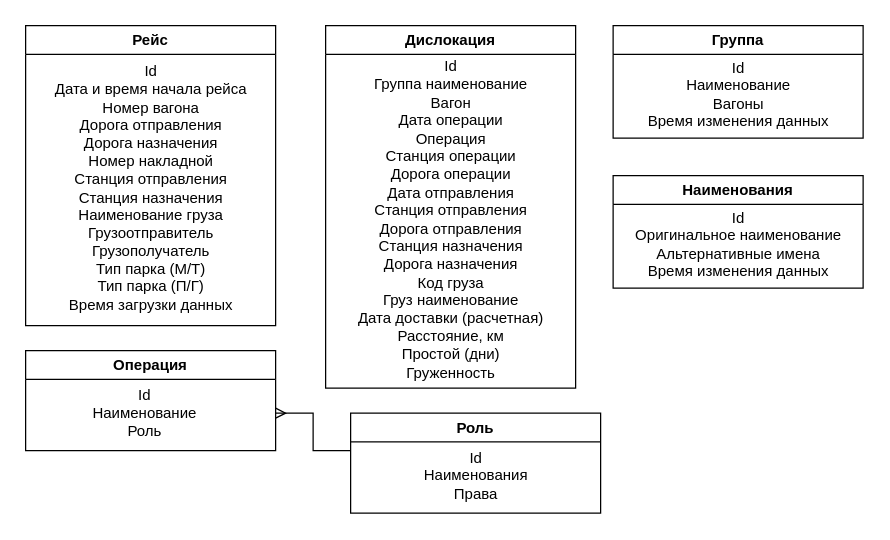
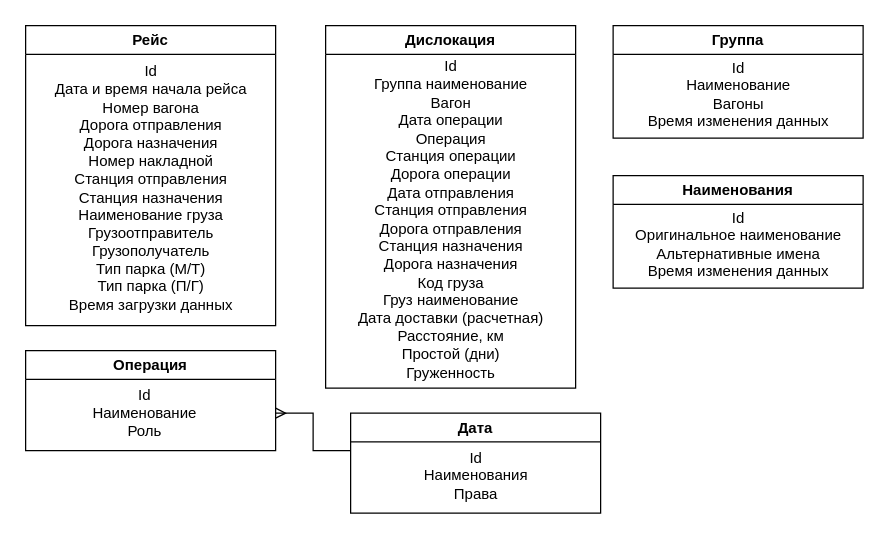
(476, 428) -> (476, 428)
